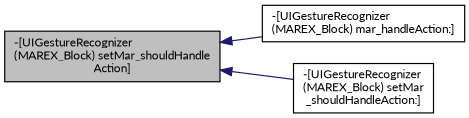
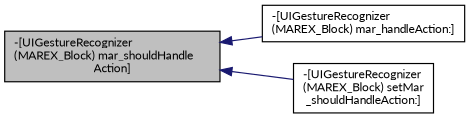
(112, 56) -> (112, 56)
